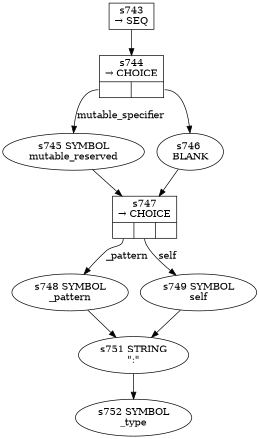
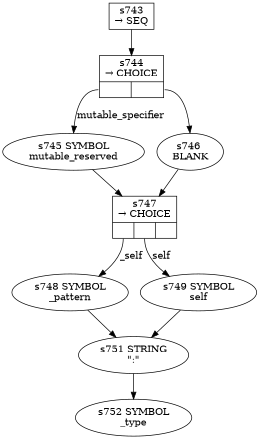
(127, 256) -> (131, 256)
